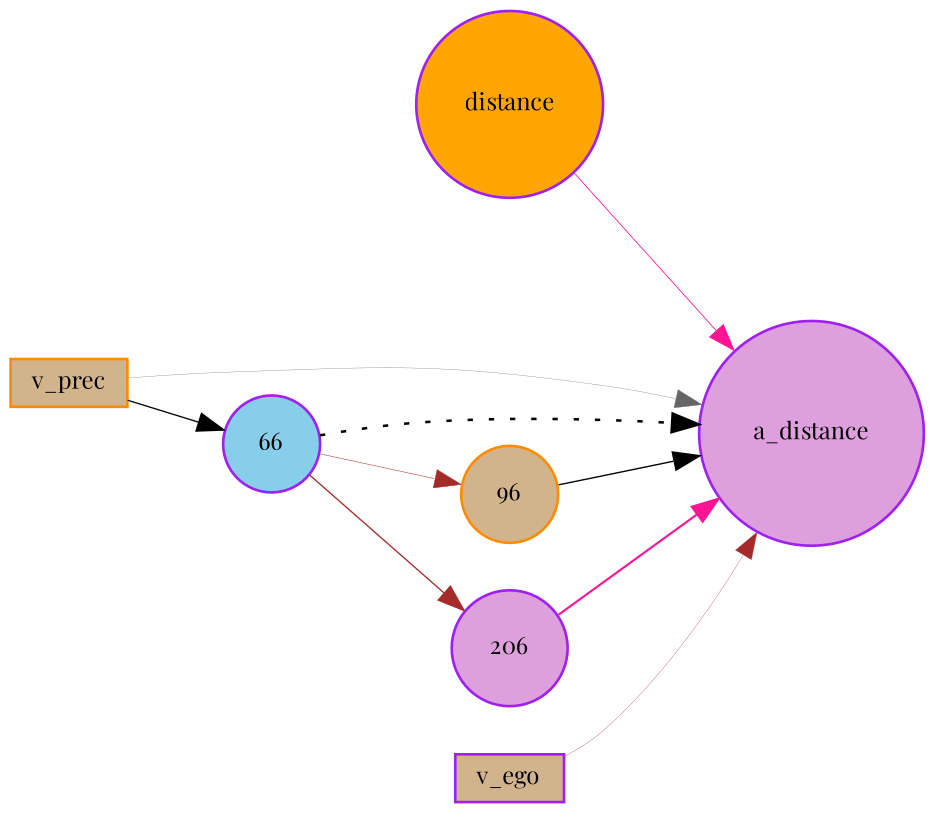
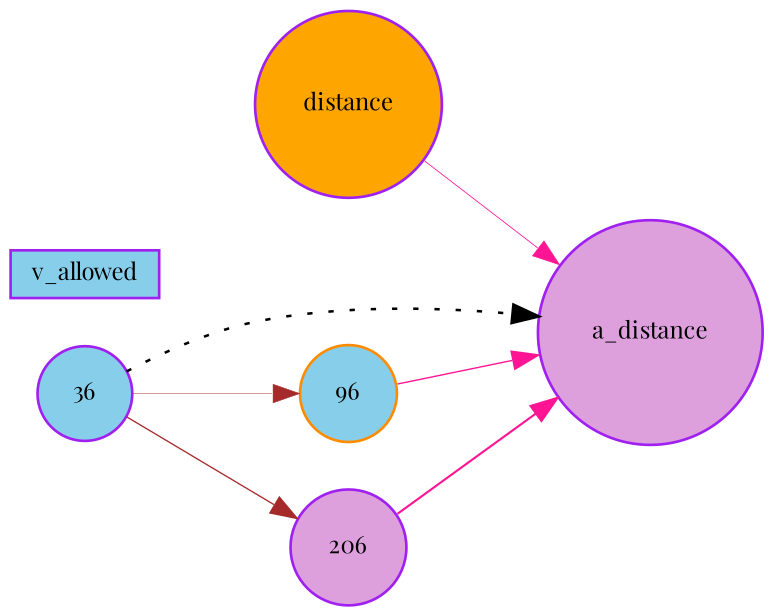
none -> (85, 274)
(69, 383) -> none
(272, 444) -> (85, 394)
(616, 473) -> (455, 372)
(510, 494) -> (348, 394)
(510, 778) -> none
